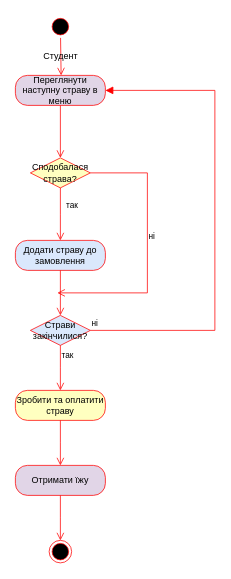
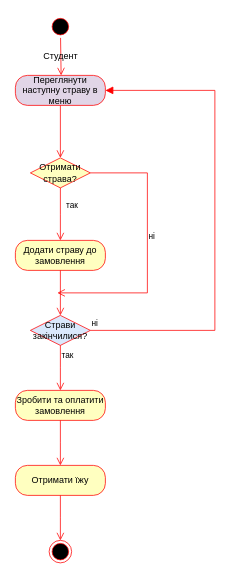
(60, 173) -> (60, 173)
(60, 255) -> (60, 255)
(60, 405) -> (60, 405)
(60, 480) -> (60, 480)
